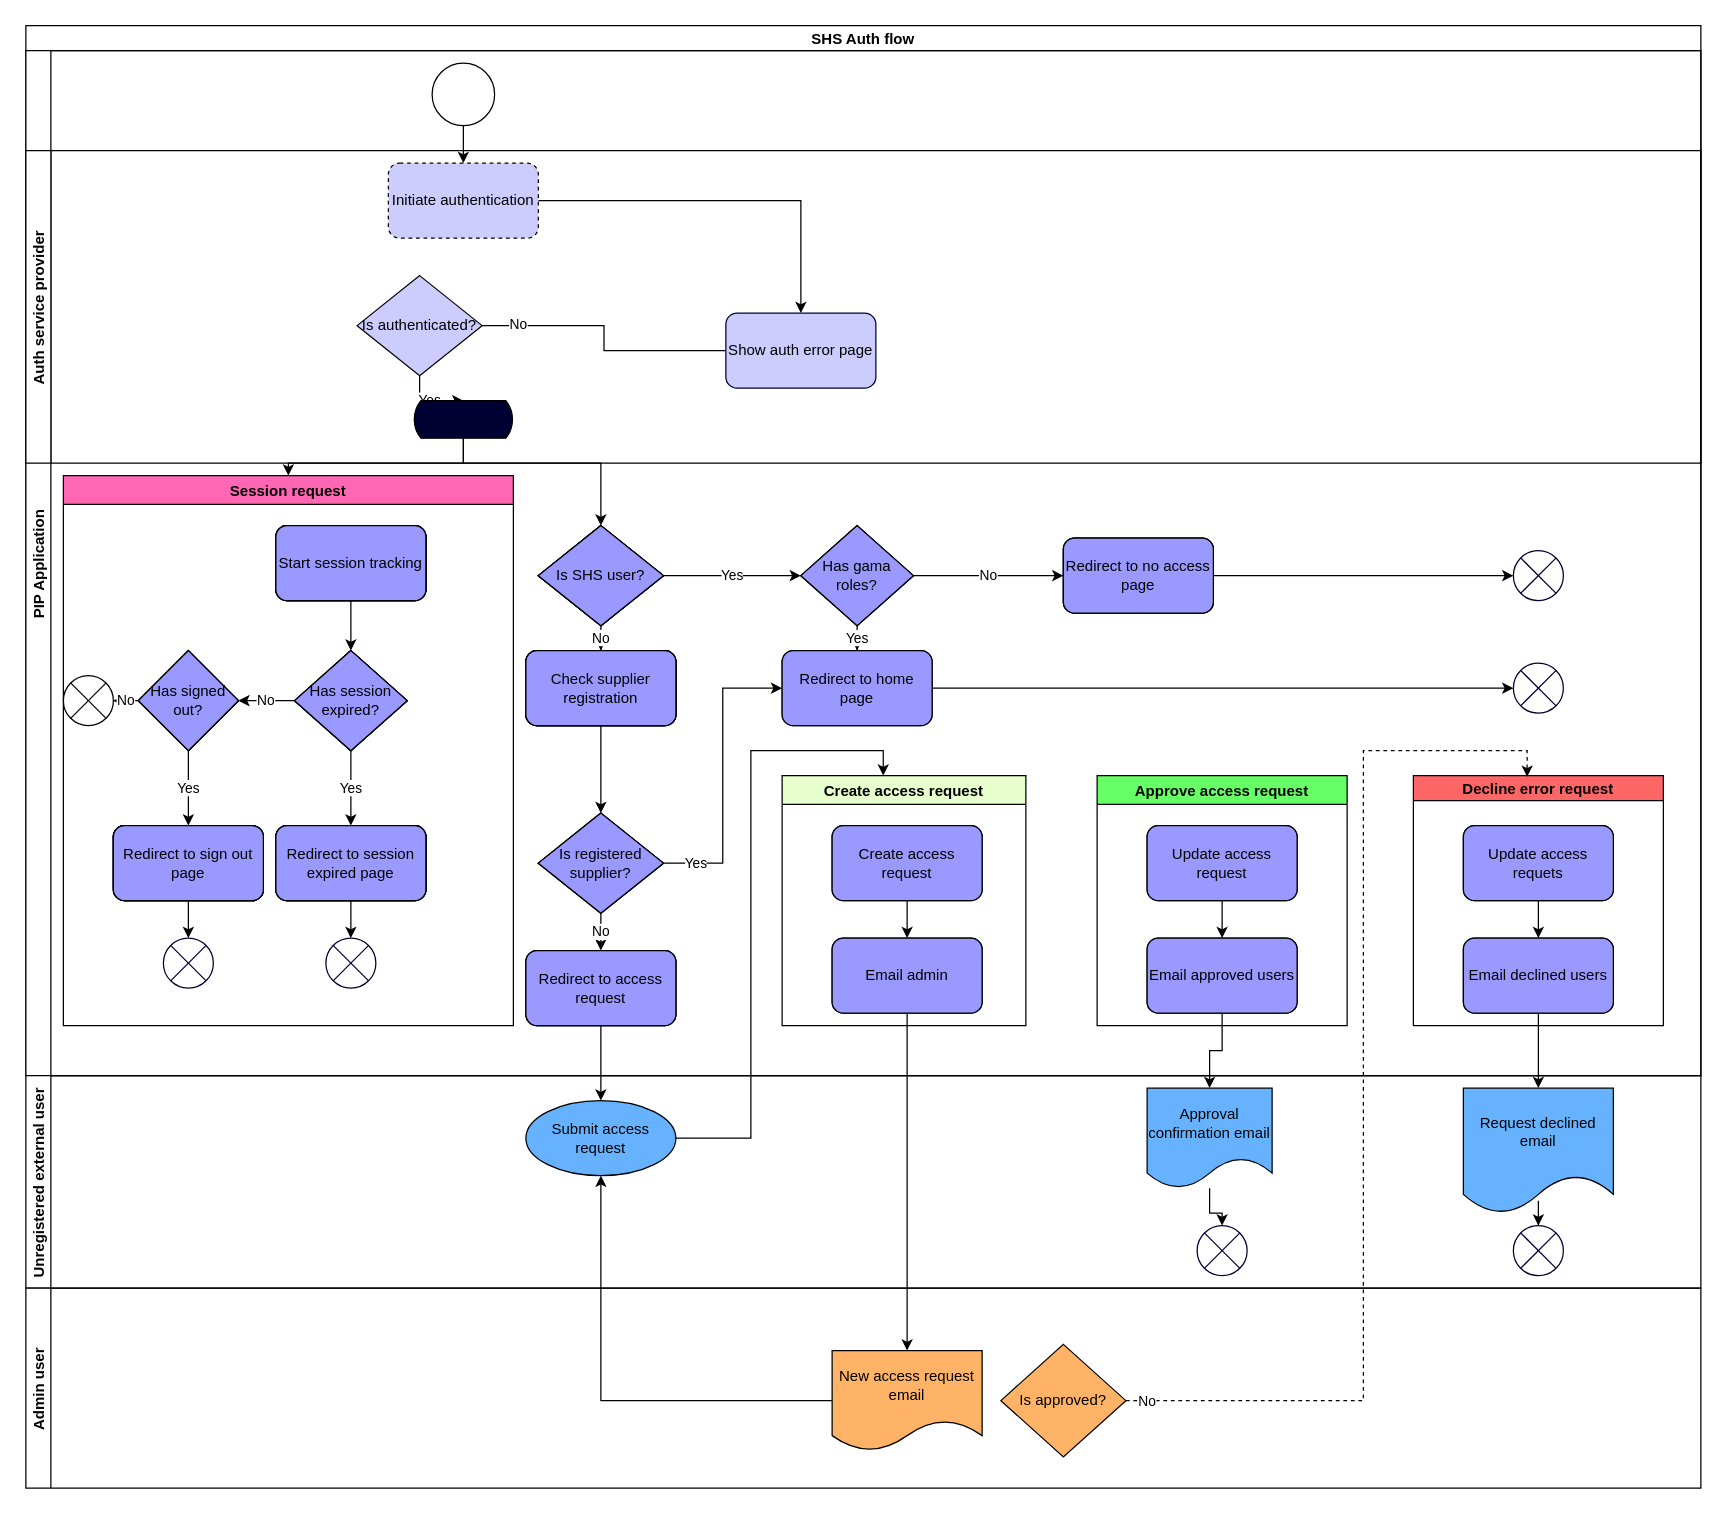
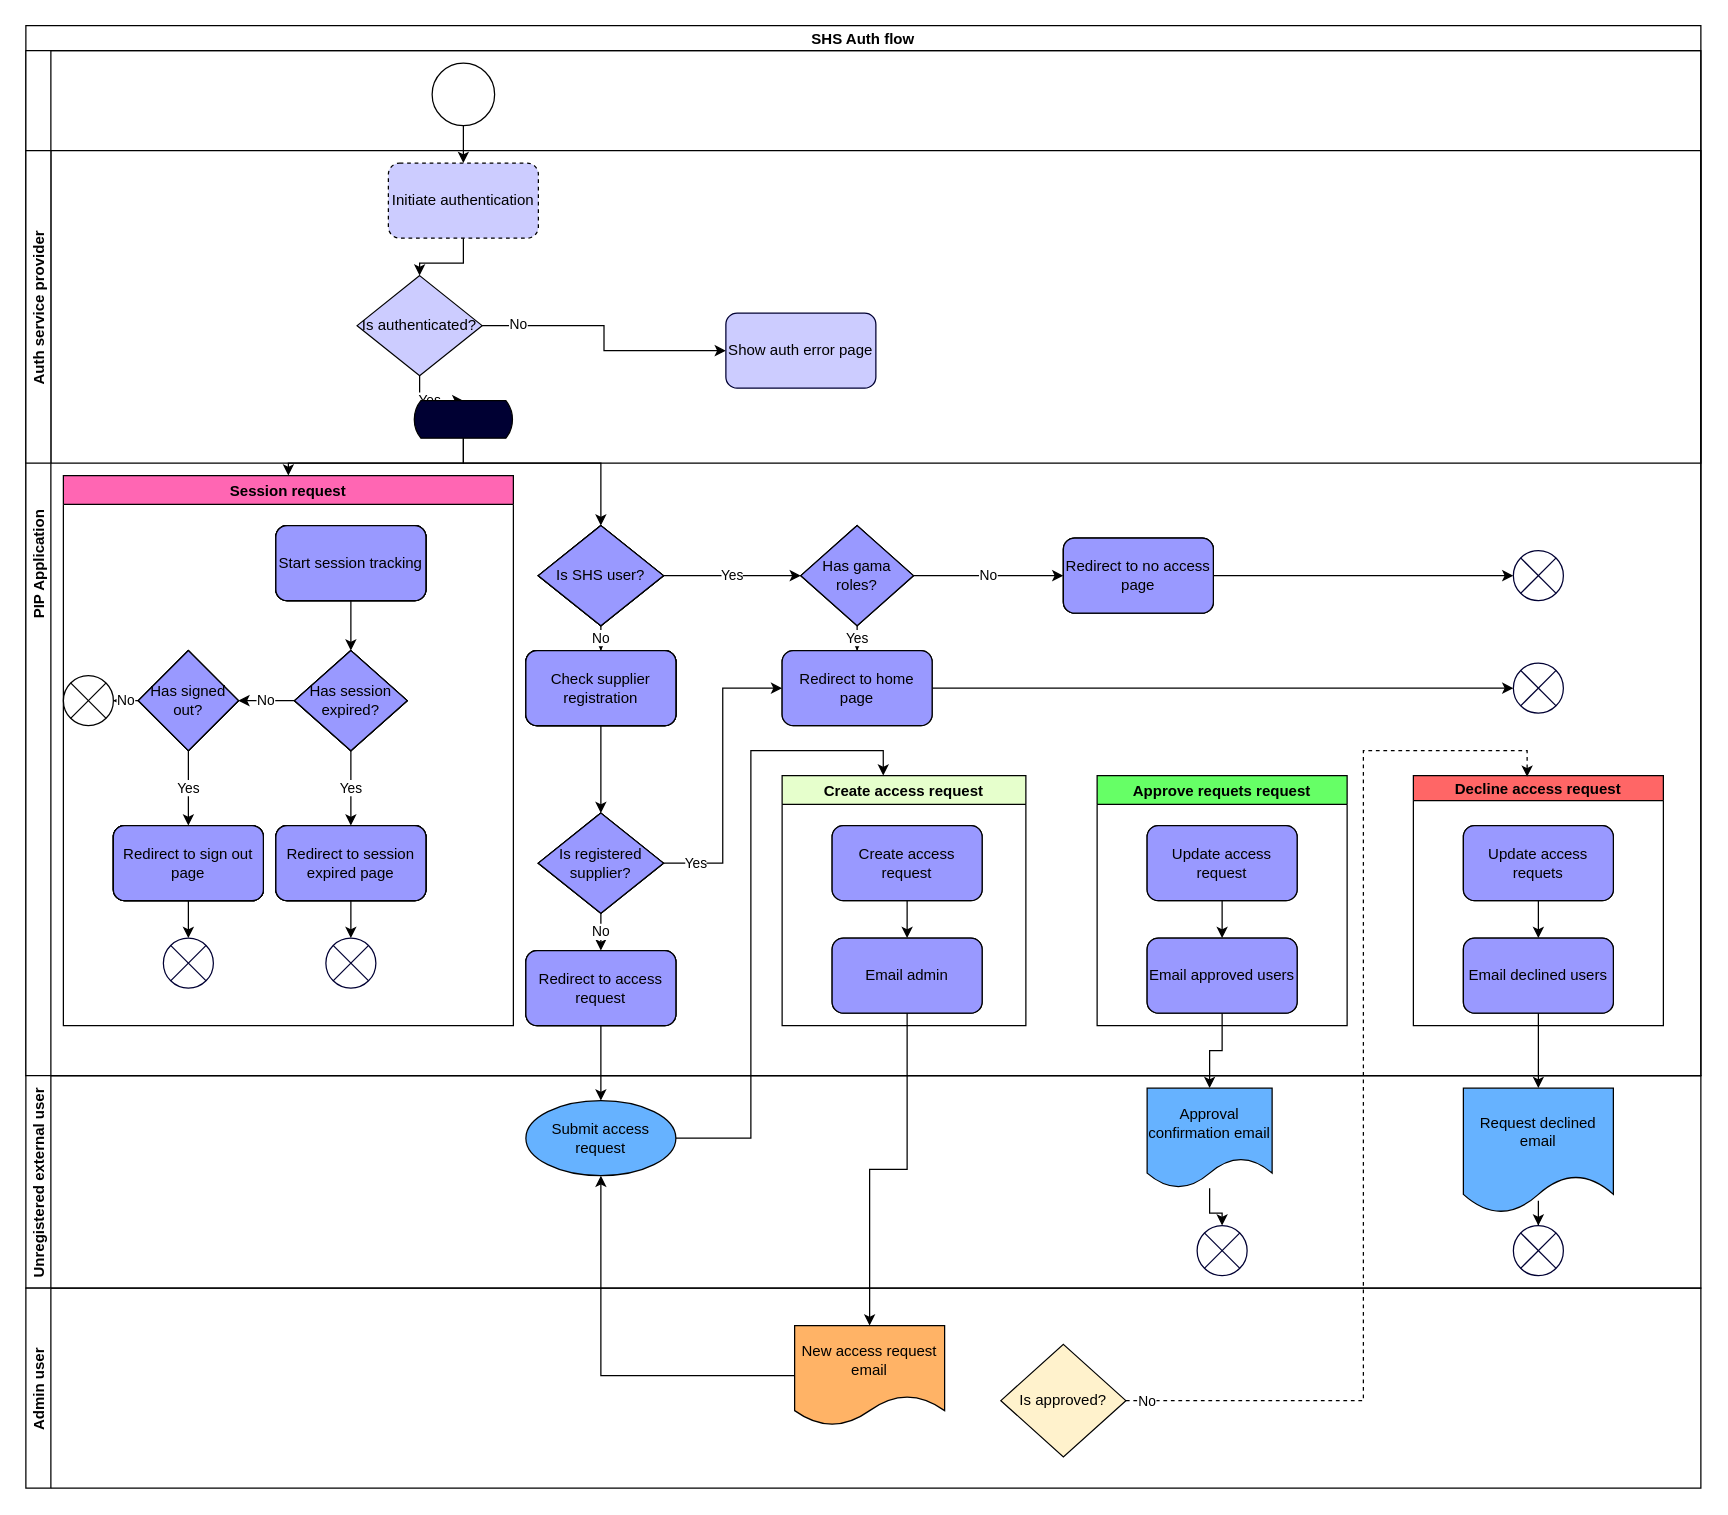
(721, 201) -> (452, 263)
(719, 351) -> (716, 351)
(1538, 789) -> (1538, 789)
(1221, 791) -> (1221, 791)
(907, 1401) -> (869, 1376)
(1063, 1401) -> (1063, 1401)
